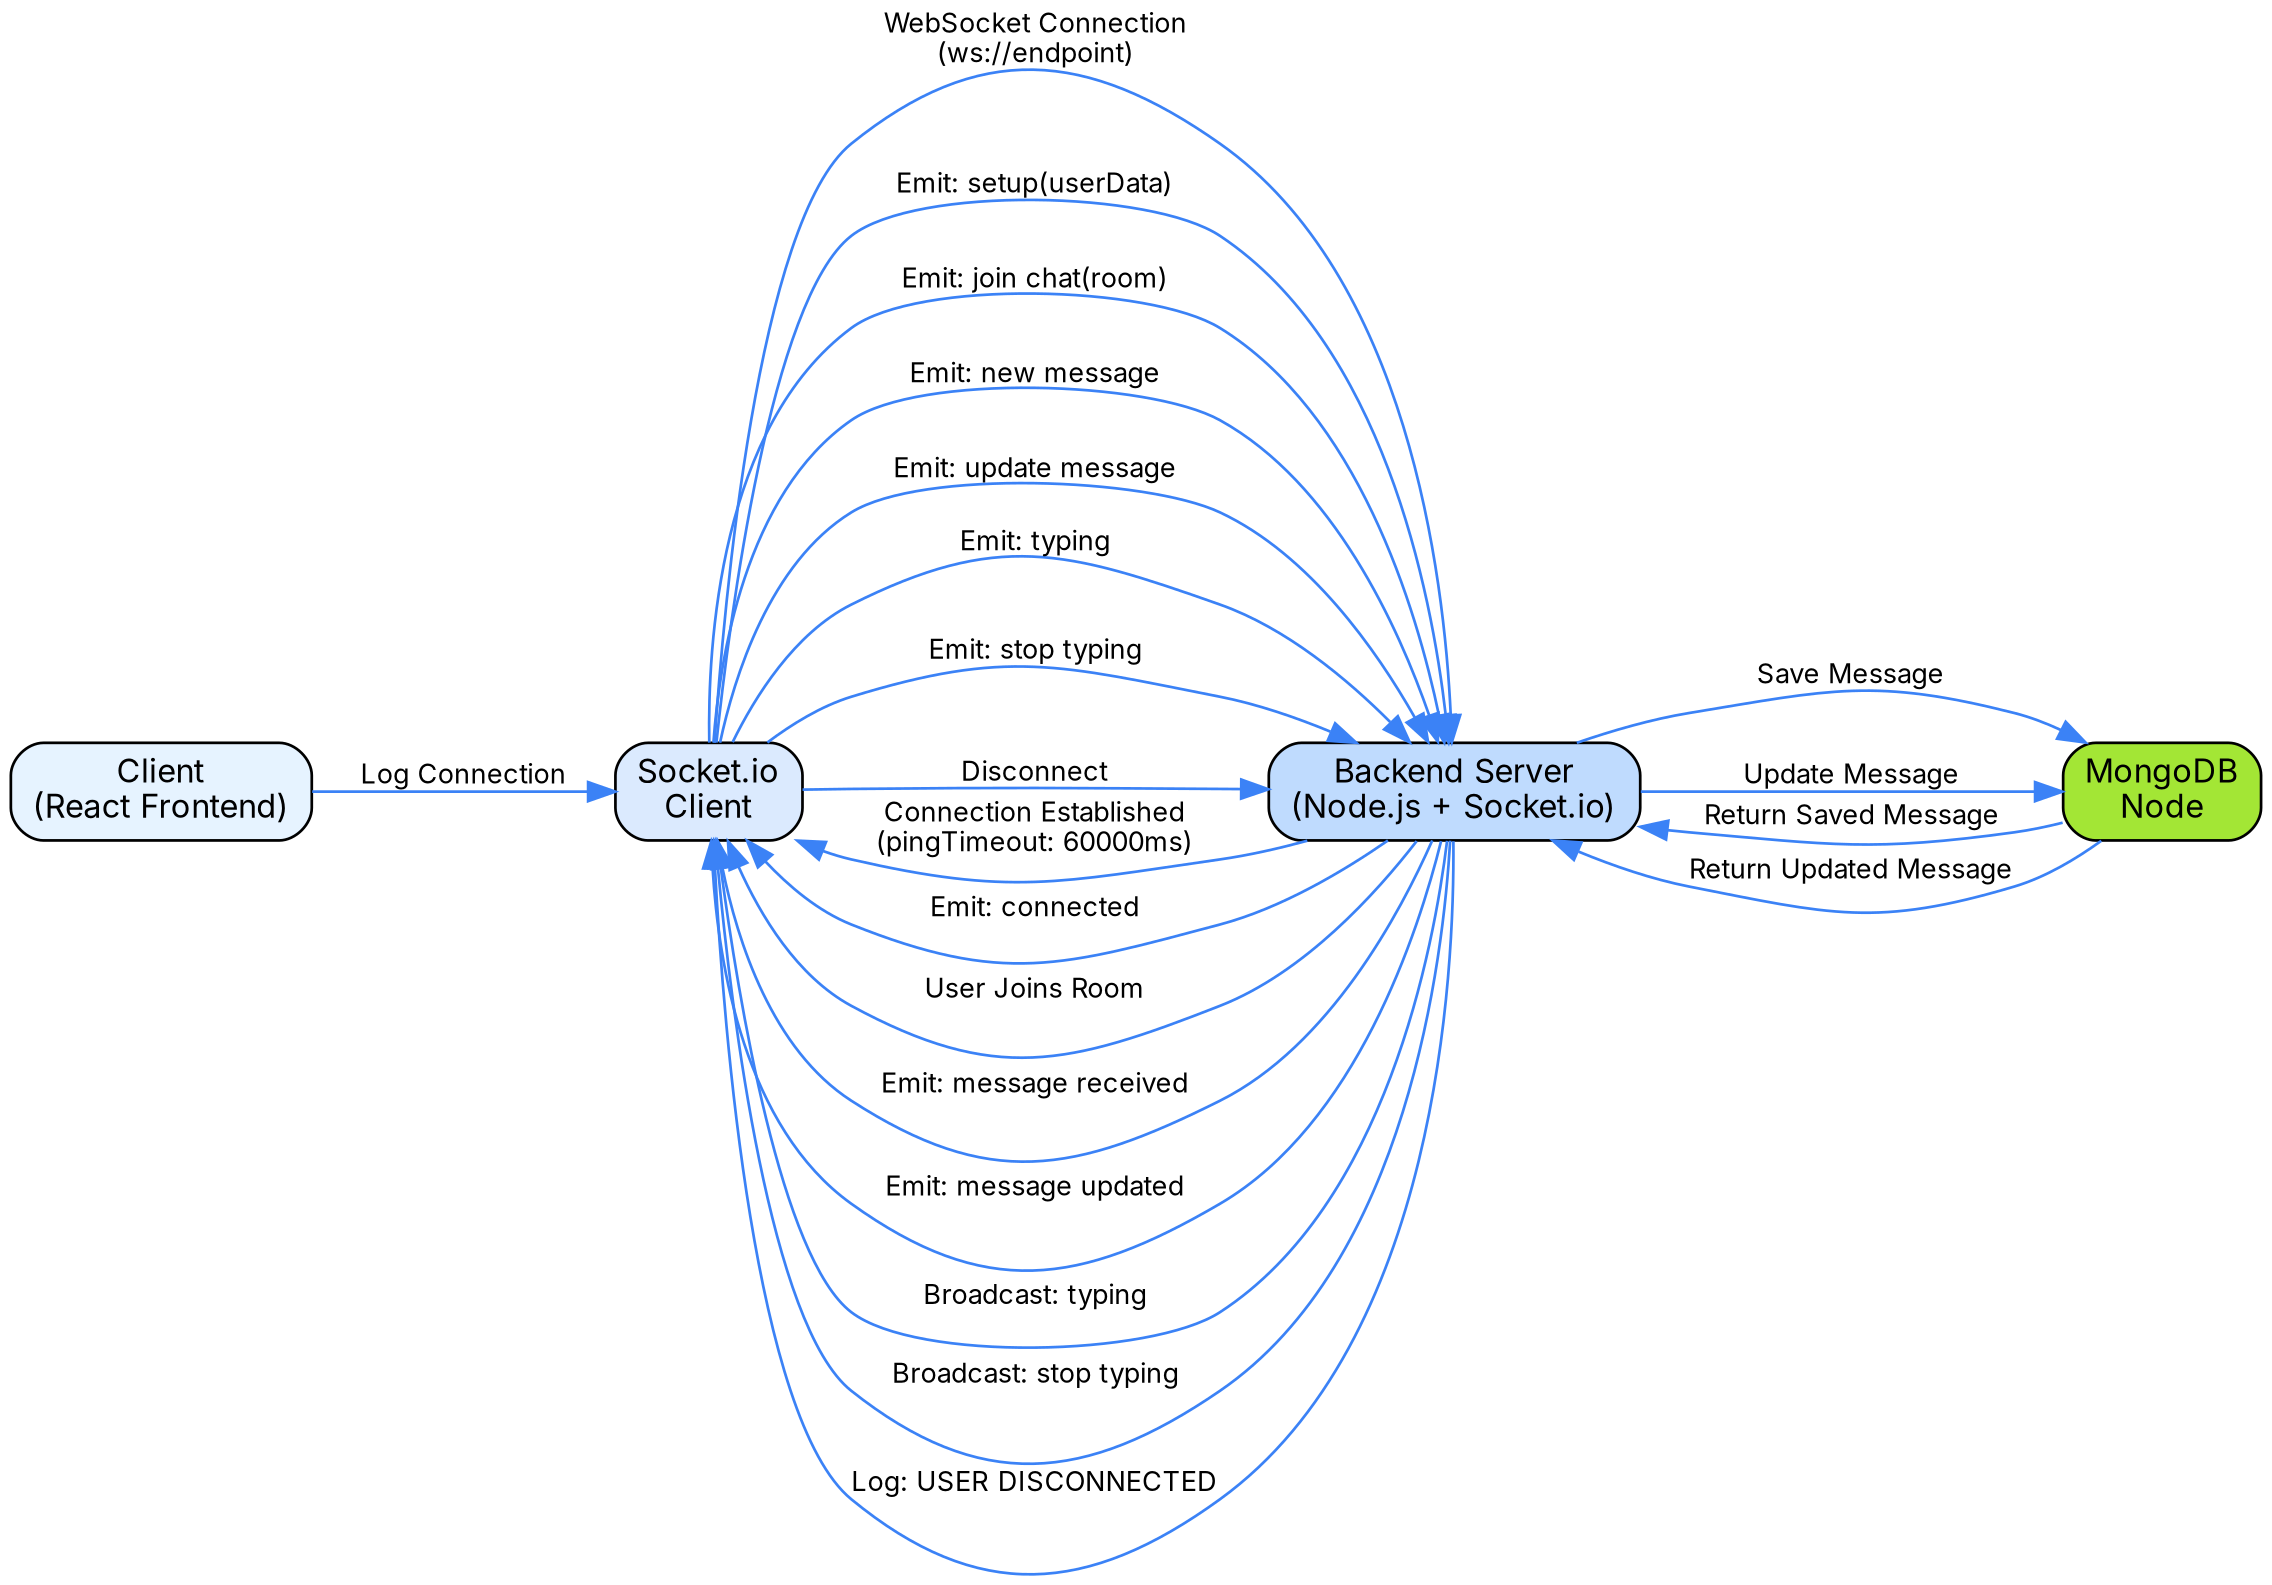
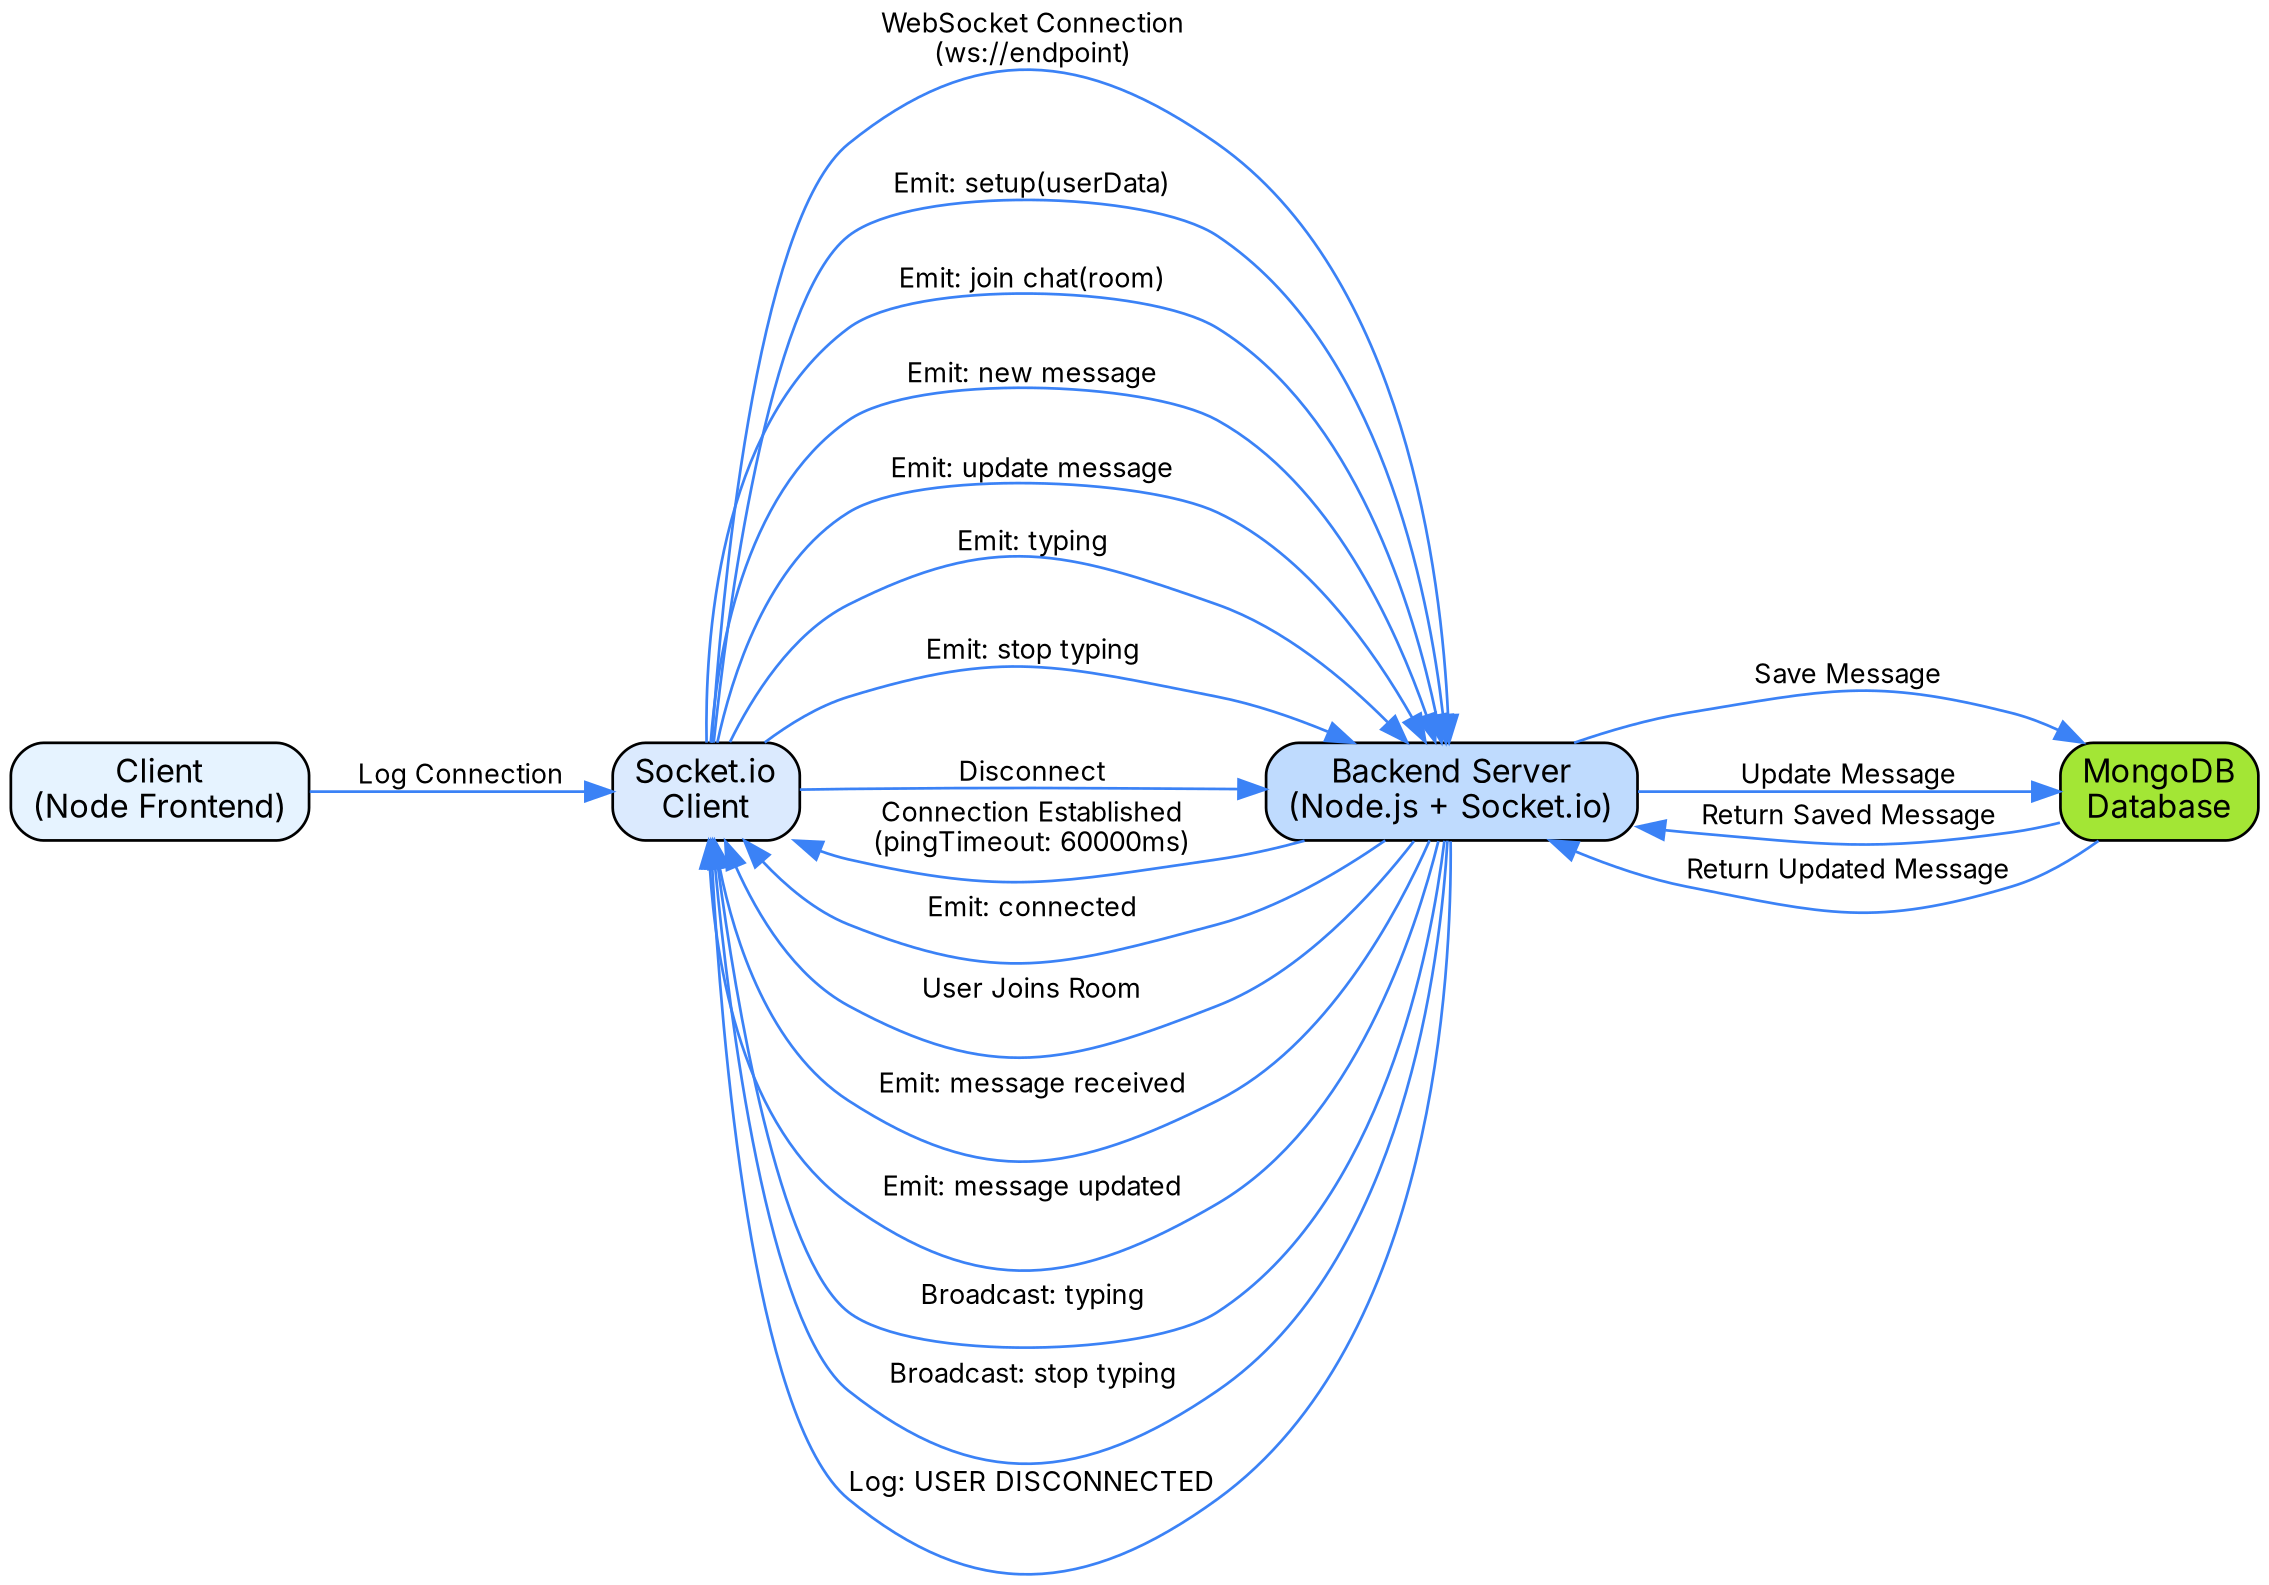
(161, 792) -> (160, 792)
(2162, 792) -> (2159, 792)
